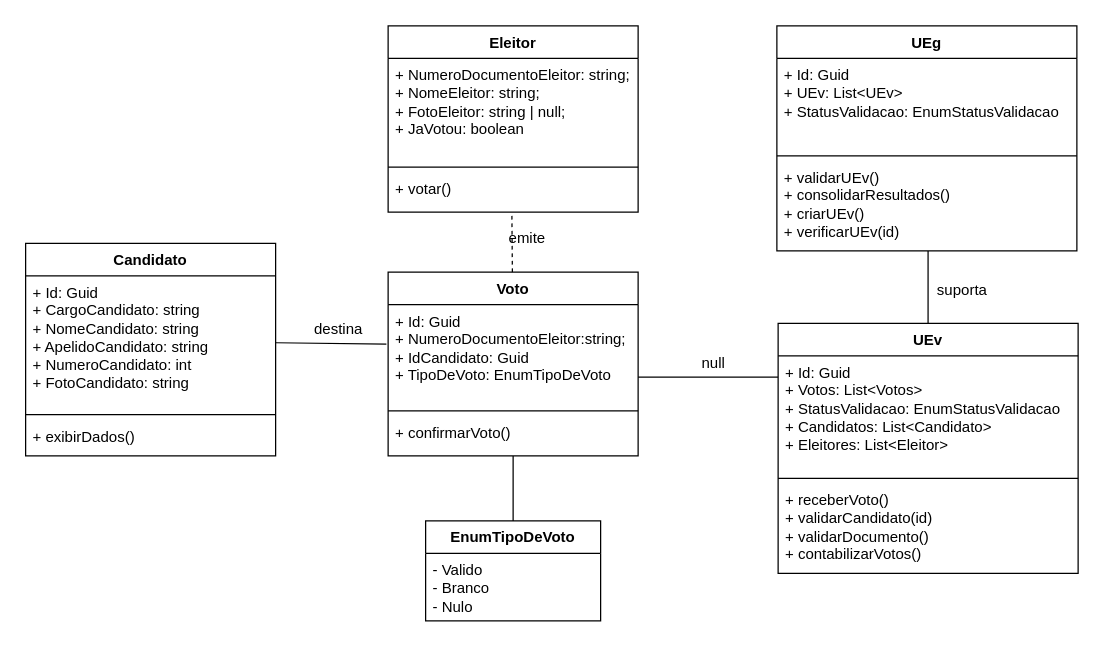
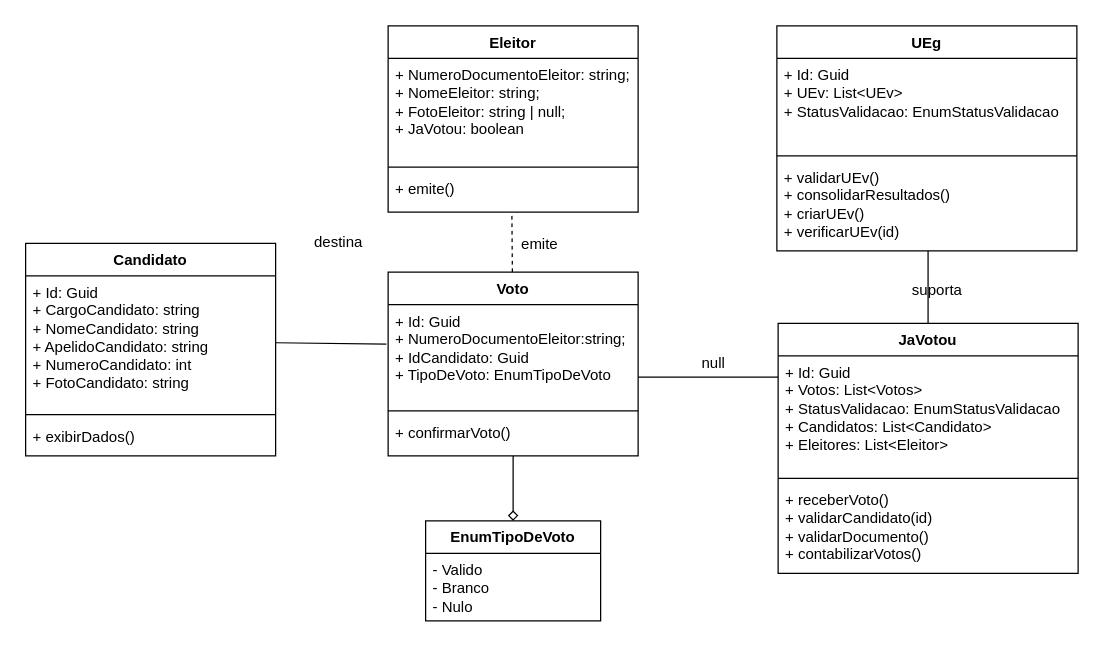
(431, 190) -> (430, 190)
(527, 238) -> (539, 244)
(962, 291) -> (937, 291)
(338, 329) -> (338, 242)
(928, 341) -> (928, 341)
(513, 514) -> (513, 510)
